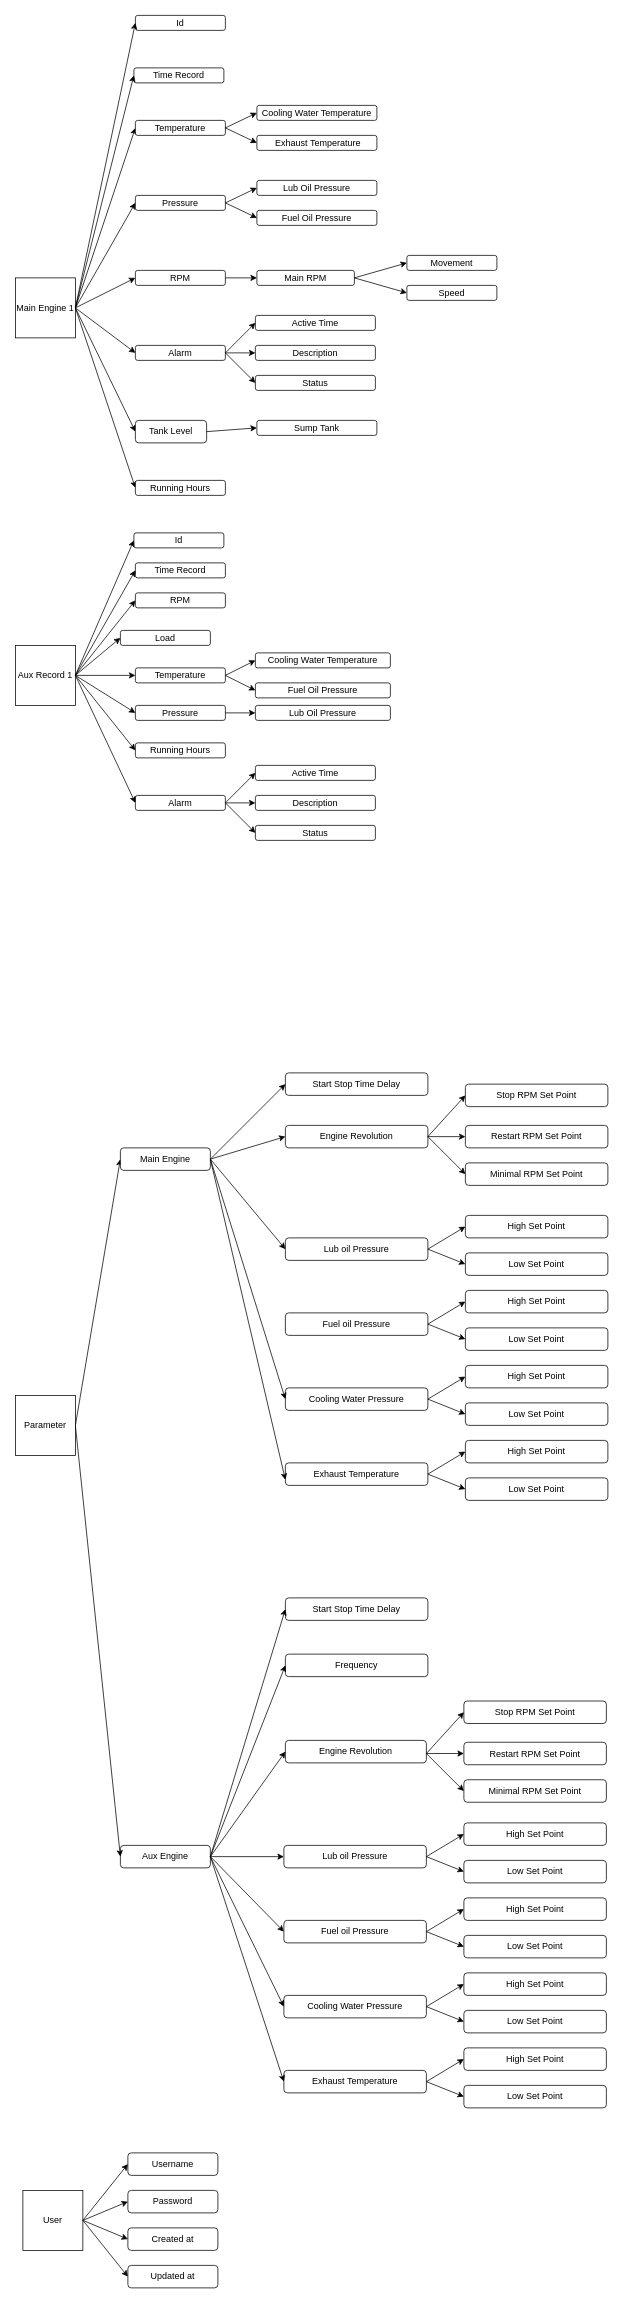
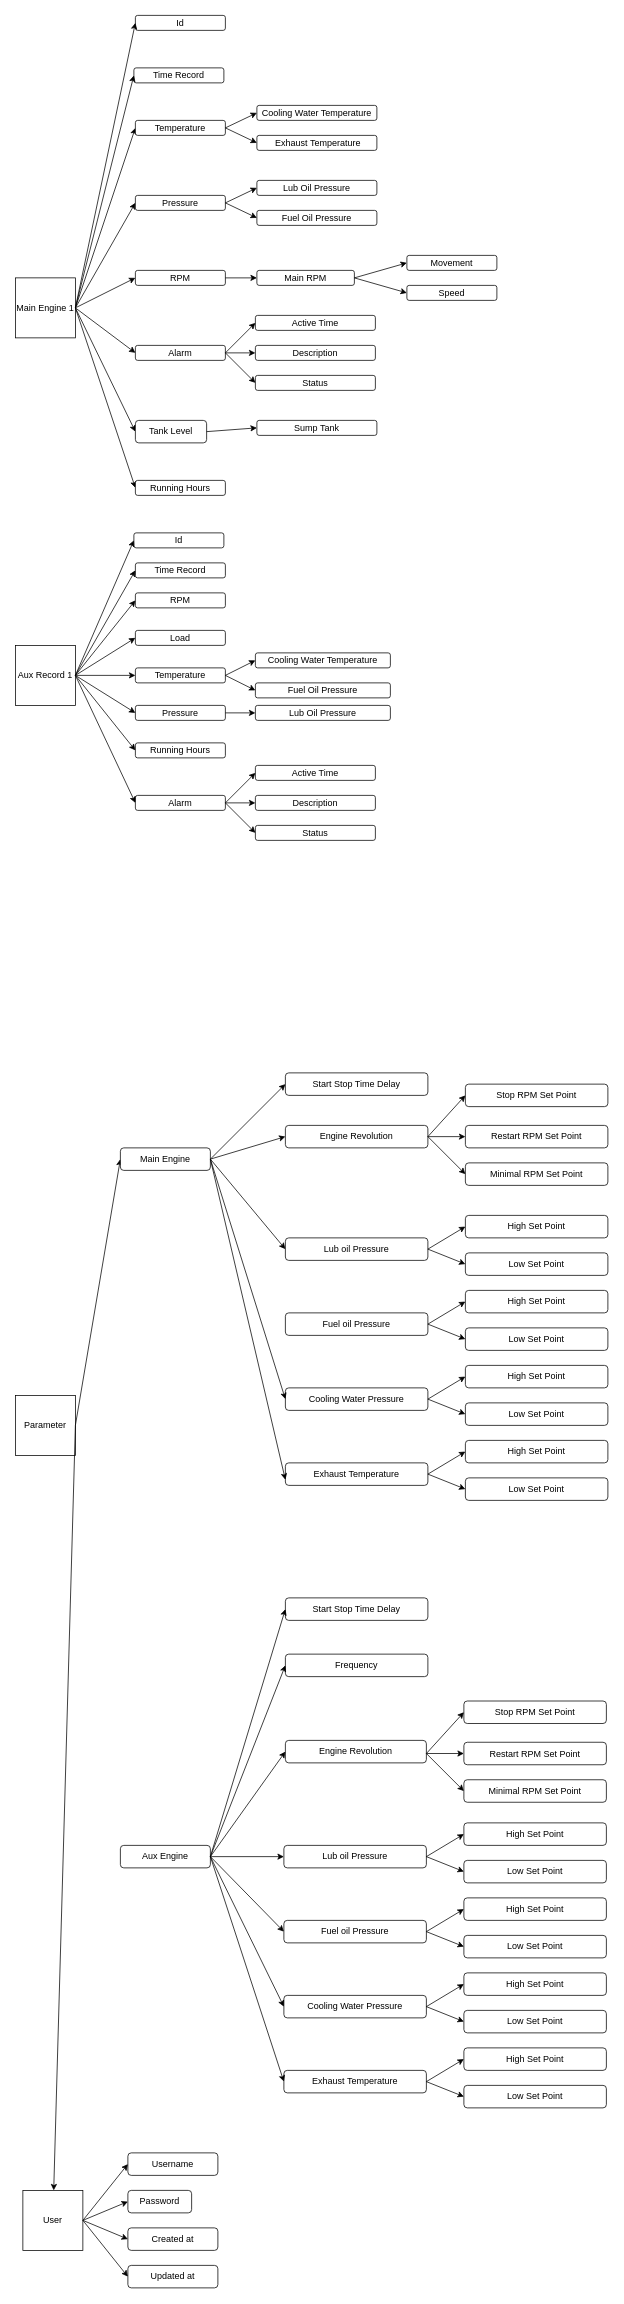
(165, 638) -> (180, 638)
(98, 1642) -> (75, 1450)
(173, 2202) -> (160, 2202)
